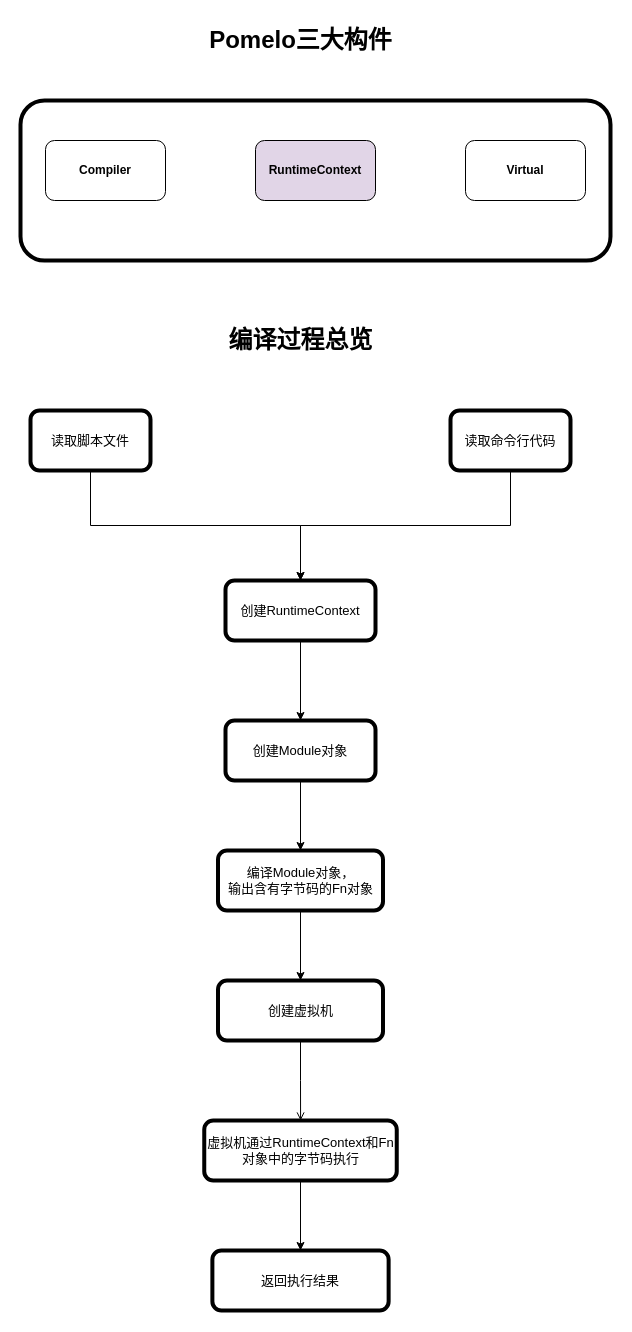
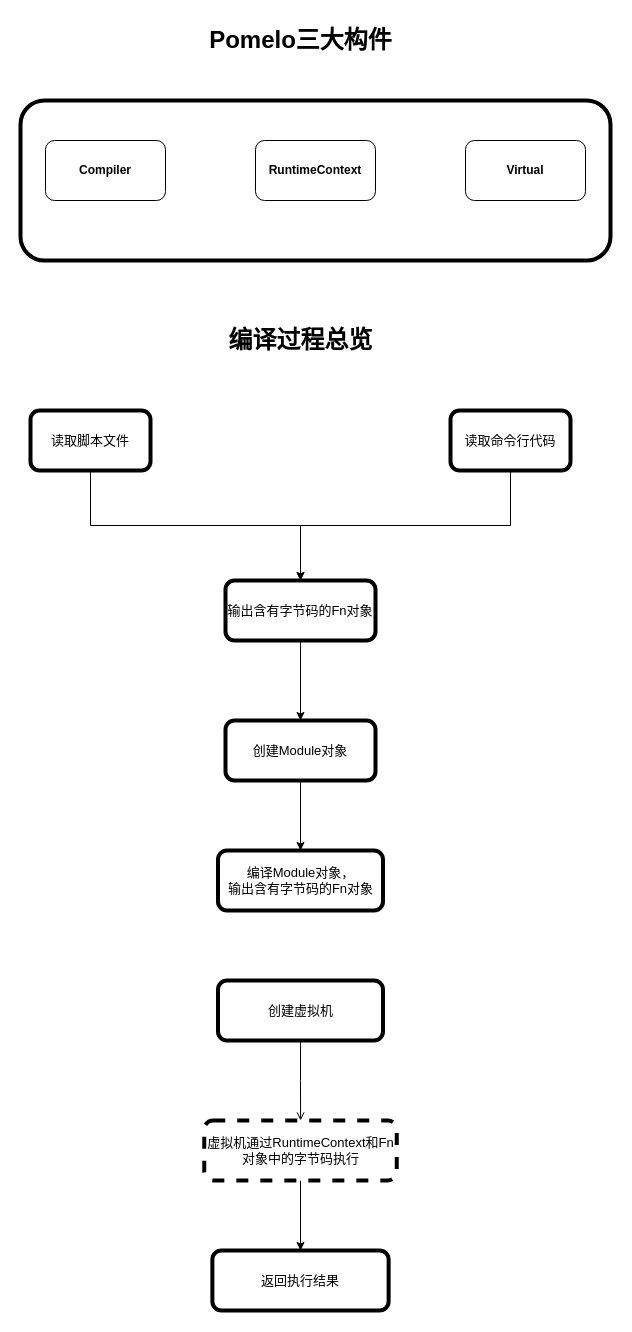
(316, 171) -> (316, 171)
(301, 611) -> (301, 611)
(301, 943) -> none
(301, 1151) -> (301, 1151)
